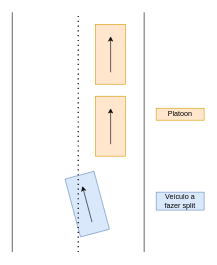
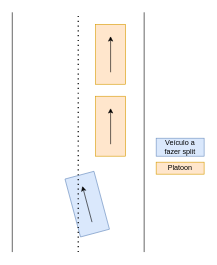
(180, 114) -> (180, 168)
(180, 201) -> (180, 147)
